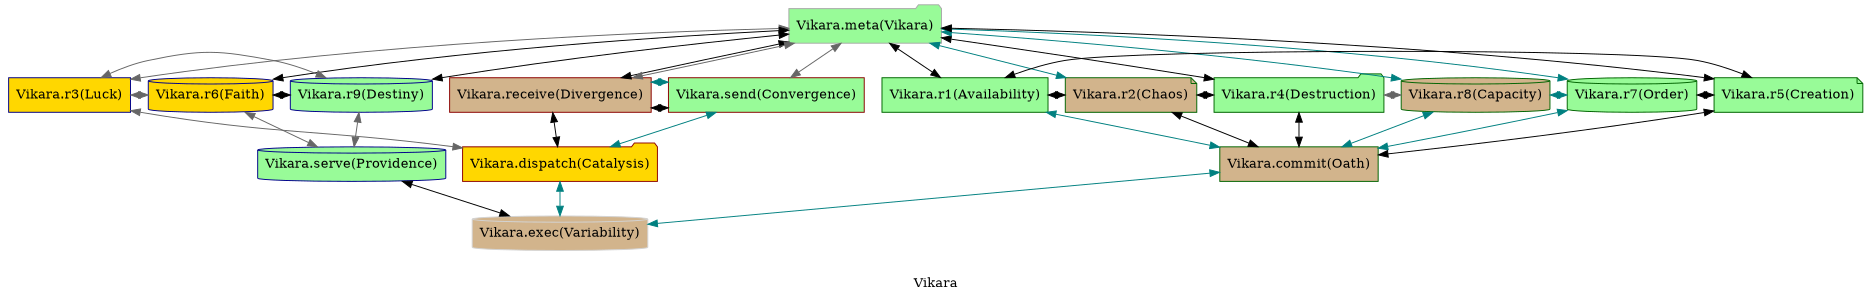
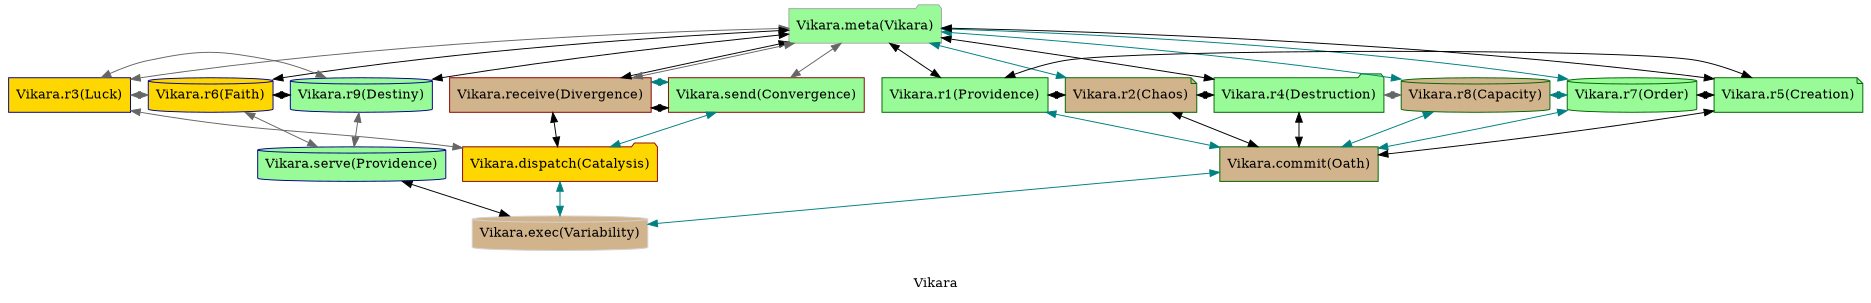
(965, 95) -> (965, 95)
